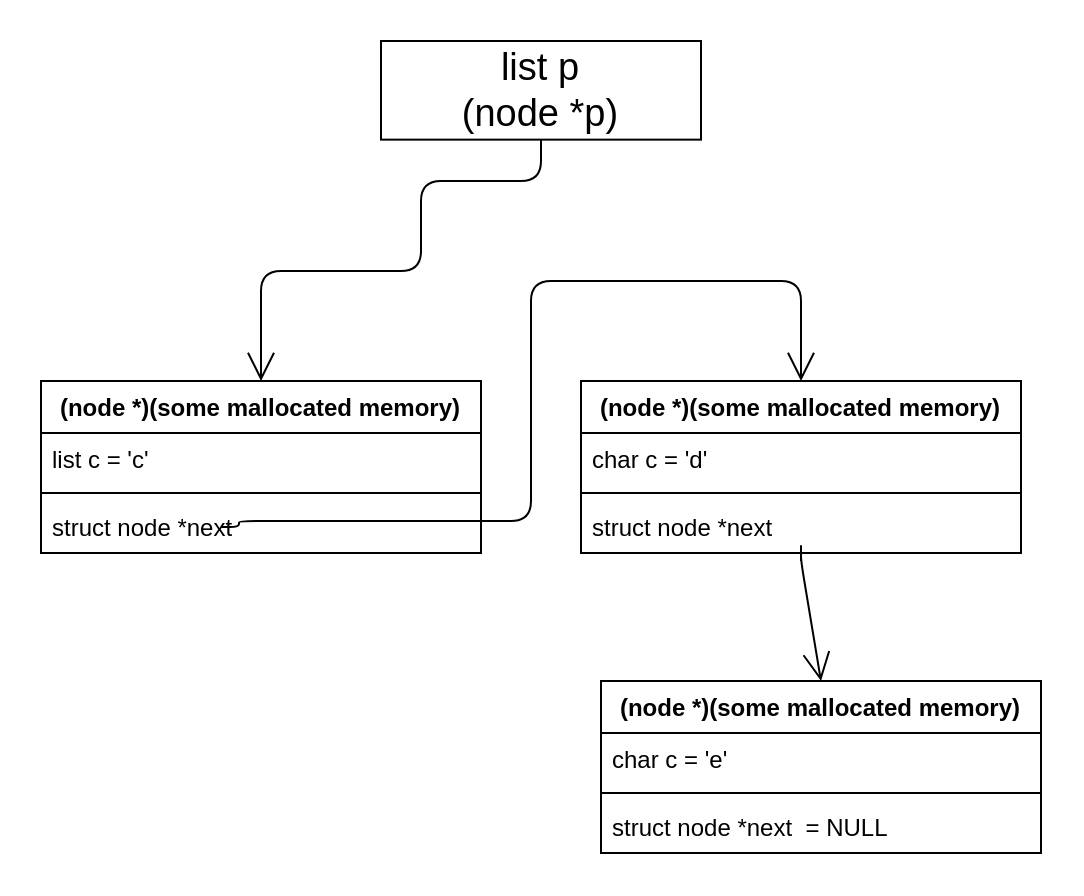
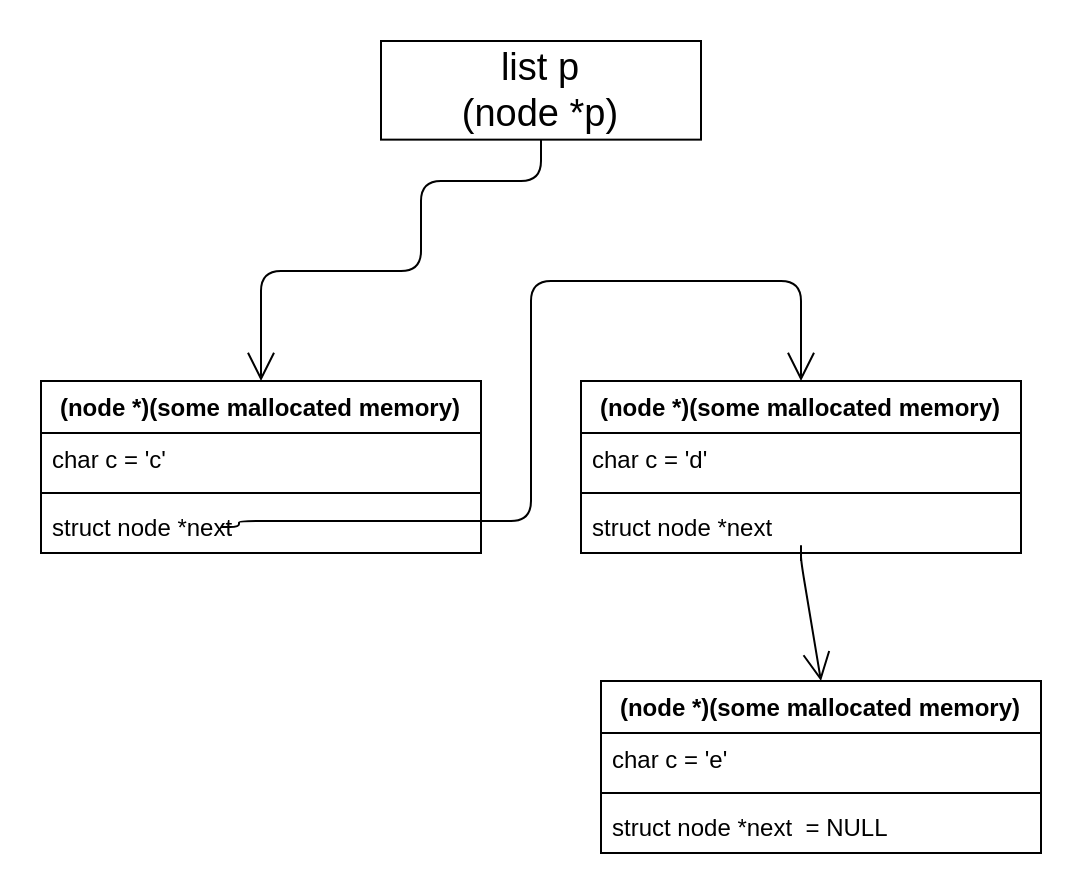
(111, 460) -> (117, 460)
